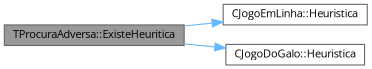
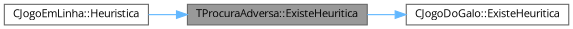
(198, 25) -> (162, 15)
(295, 55) -> (487, 15)
